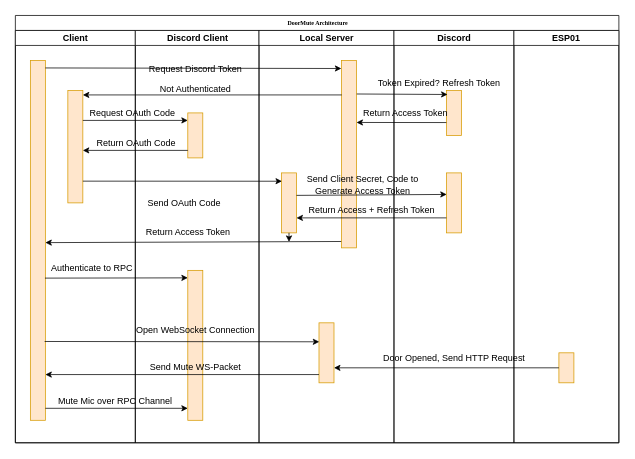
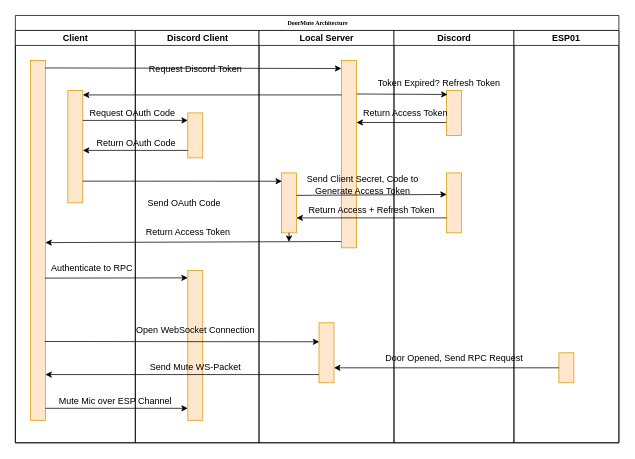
(195, 90) -> none
(455, 358) -> (455, 358)
(116, 402) -> (116, 402)
